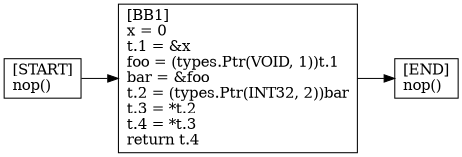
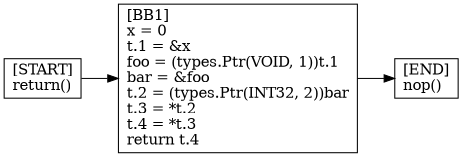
(43, 78) -> (43, 78)
